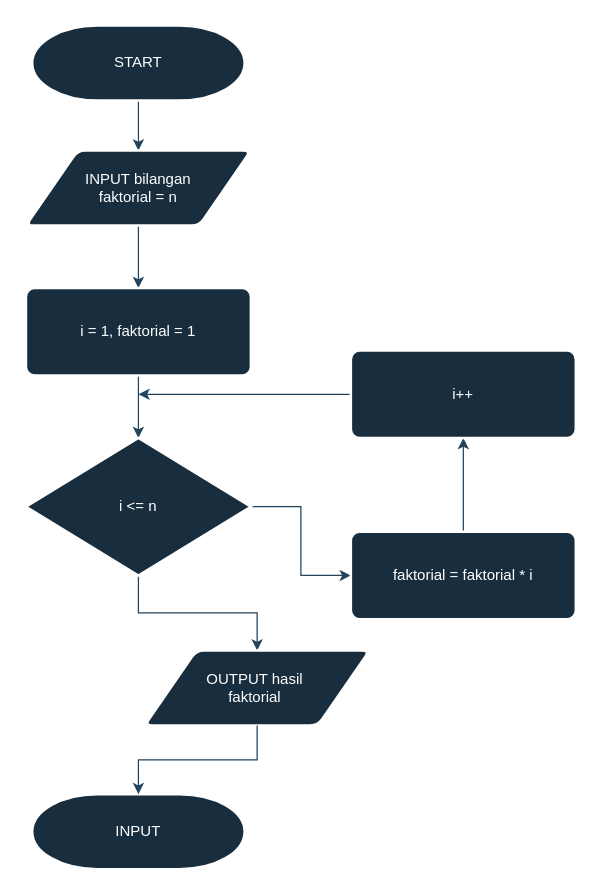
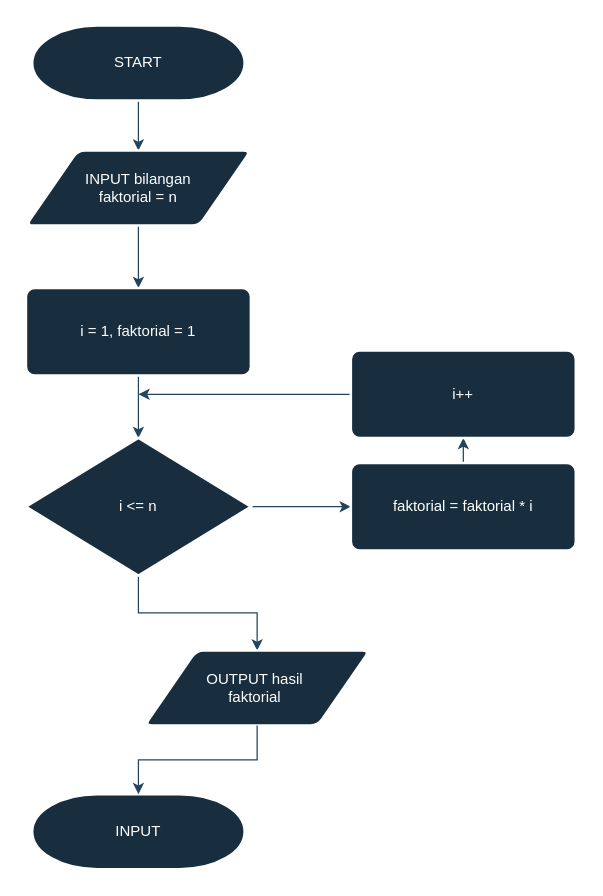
(463, 576) -> (463, 507)
